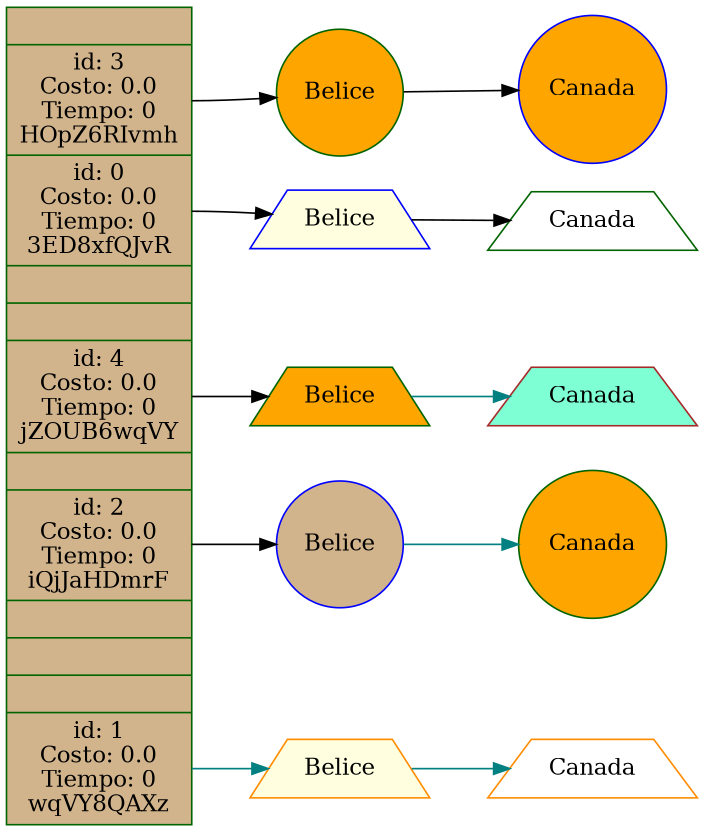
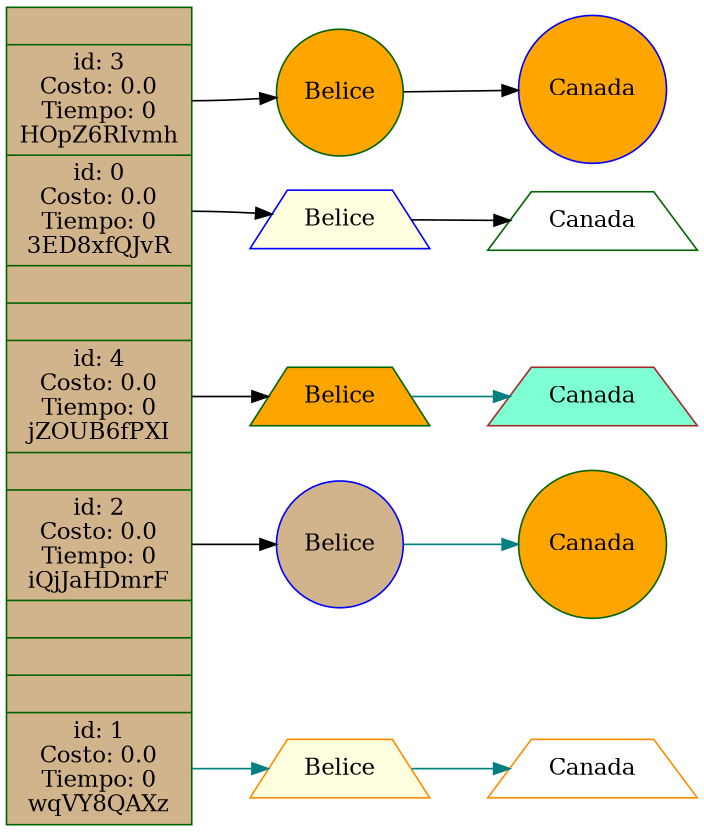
(99, 432) -> (99, 432)
